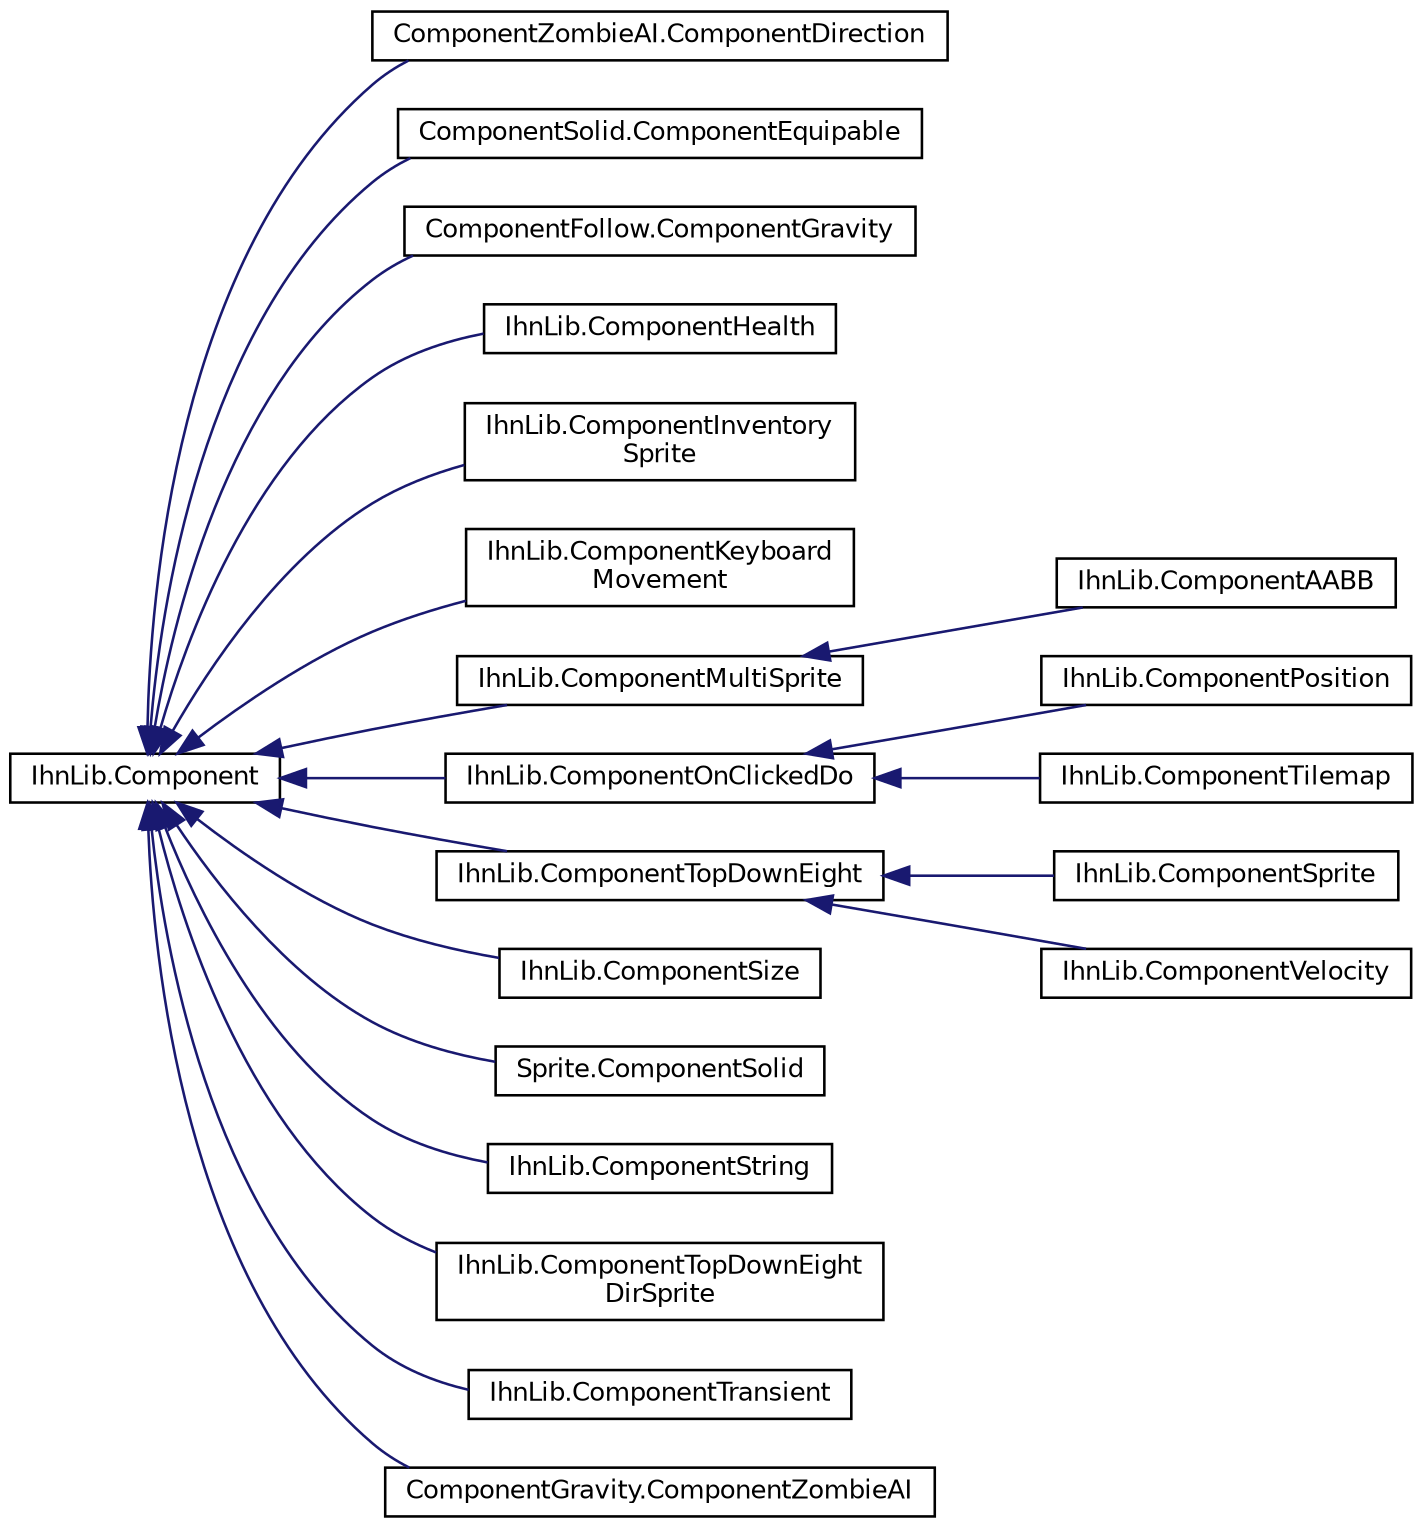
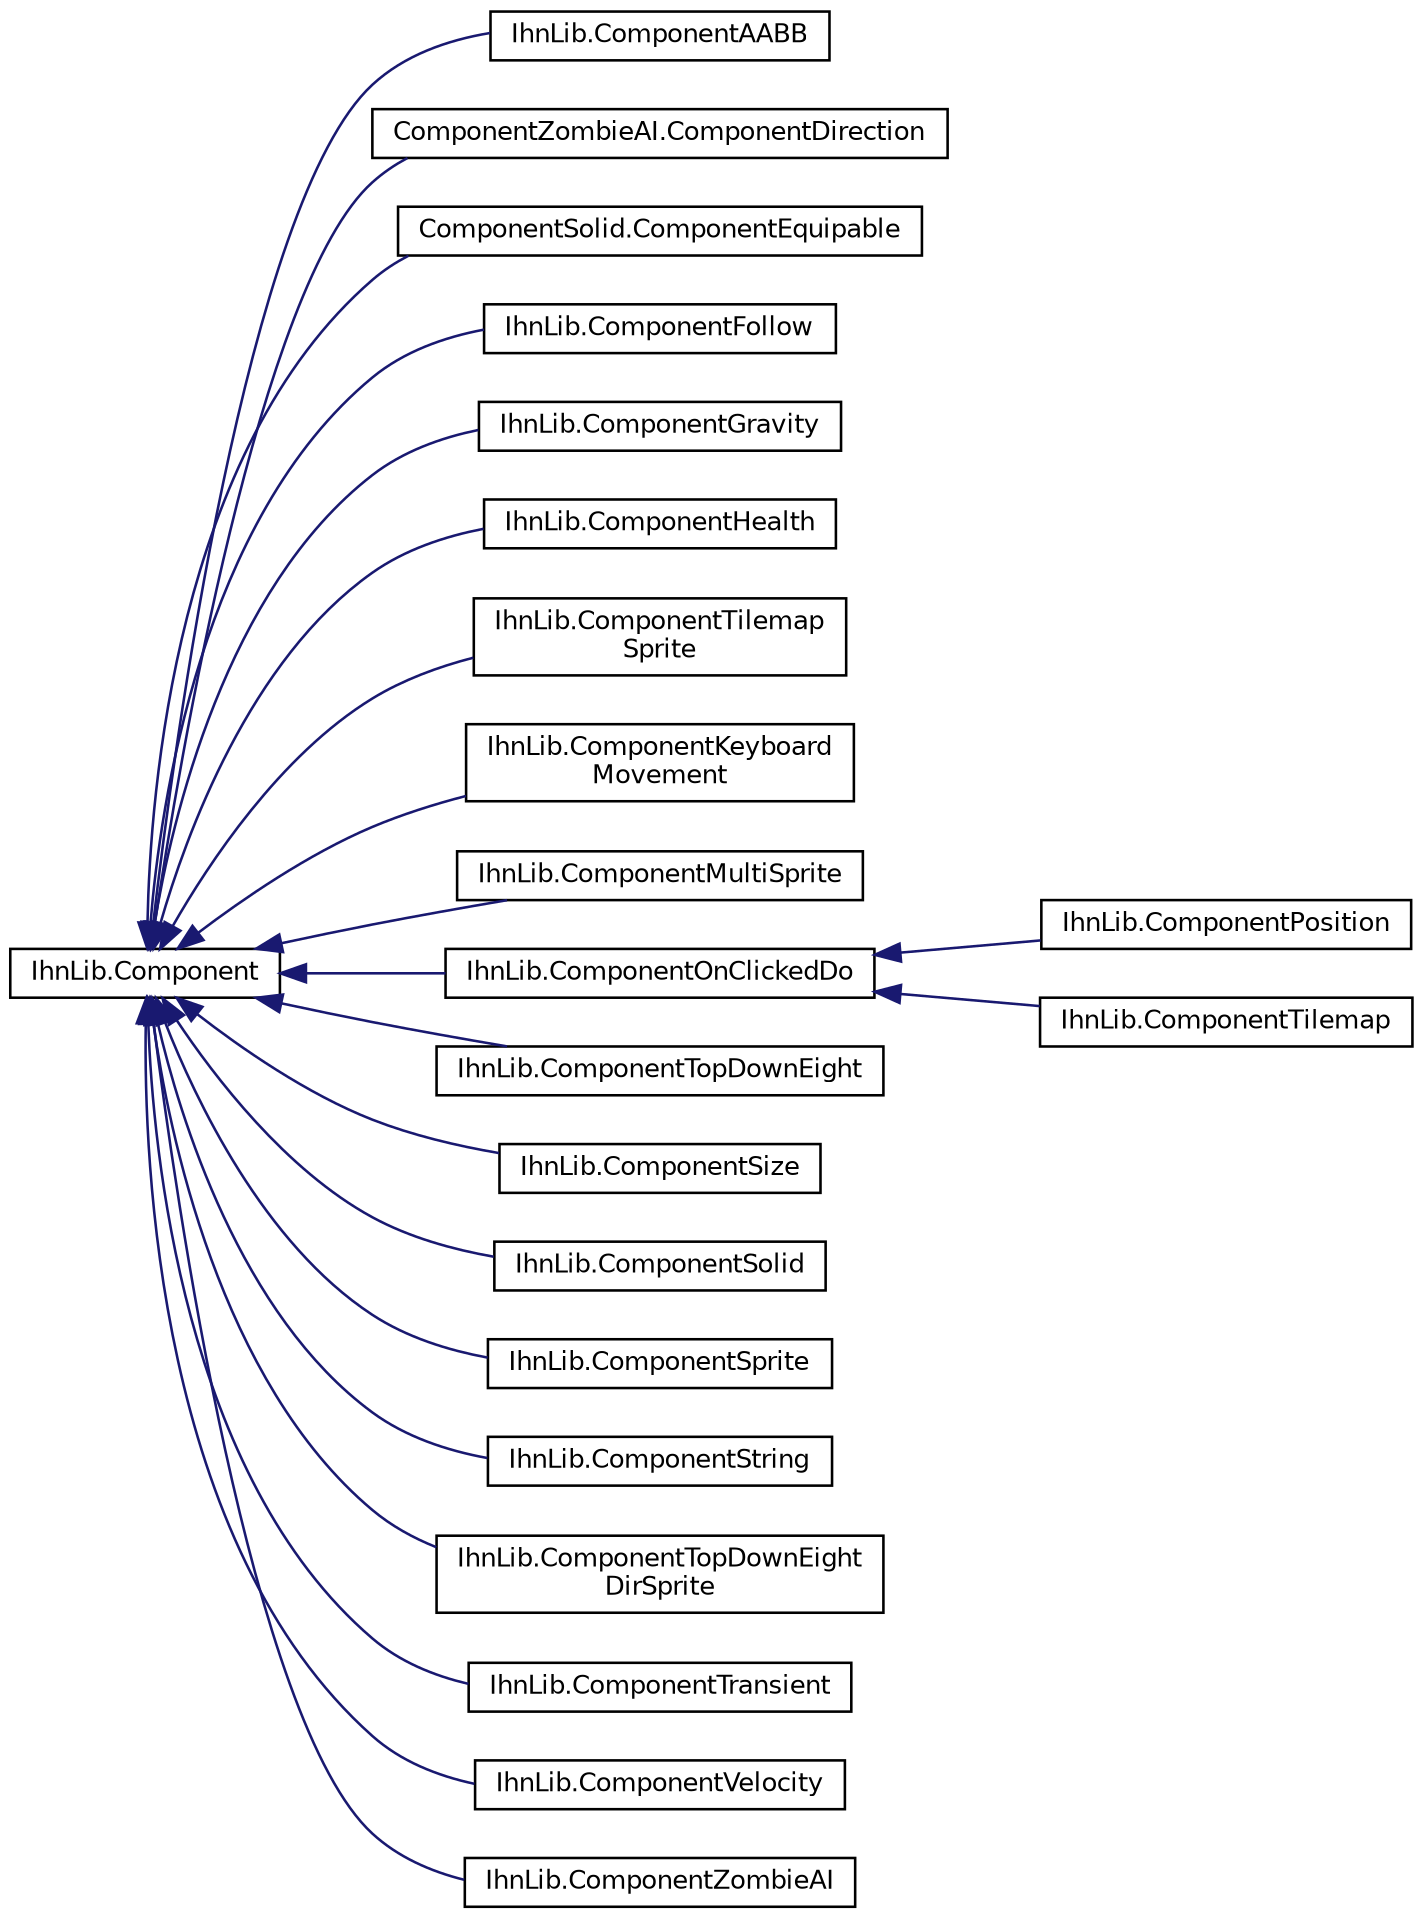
(660, 231) -> (660, 426)
none -> (660, 329)
(660, 442) -> (660, 637)
(956, 630) -> (236, 427)
(982, 876) -> (285, 1234)
(959, 927) -> (205, 1459)
(660, 1071) -> (660, 1266)
(660, 1492) -> (660, 1882)
